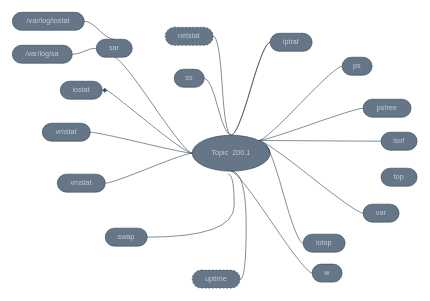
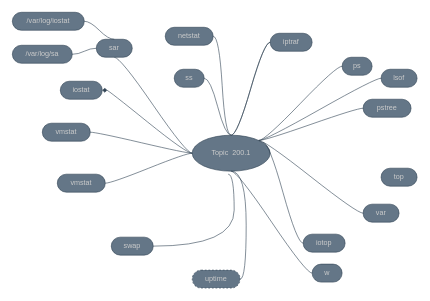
(189, 36) -> (189, 36)
(399, 141) -> (399, 78)
(126, 237) -> (132, 246)
